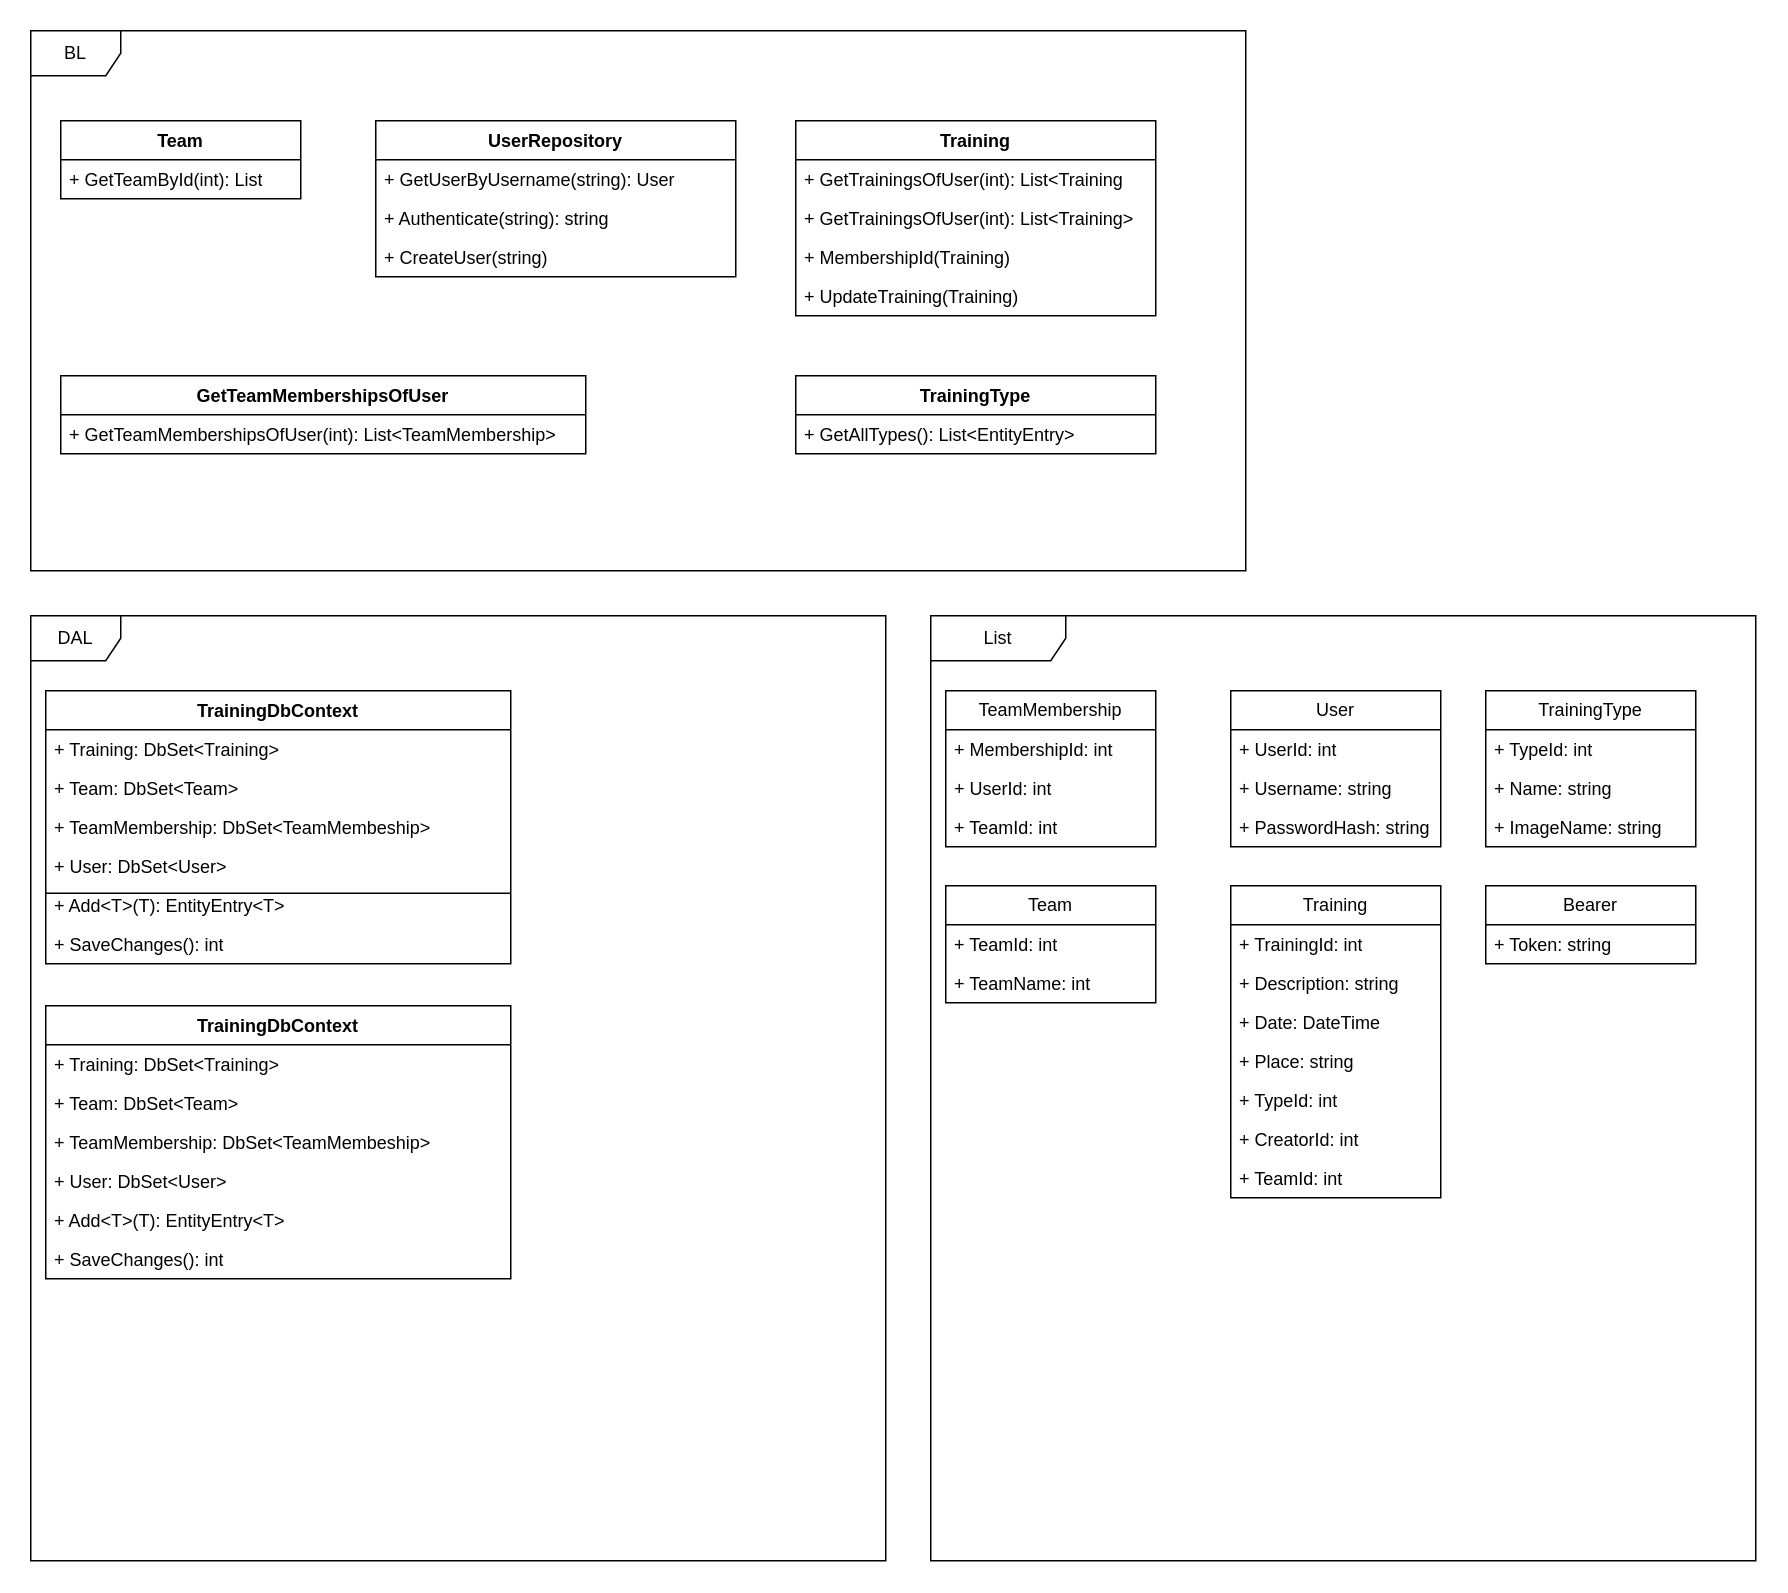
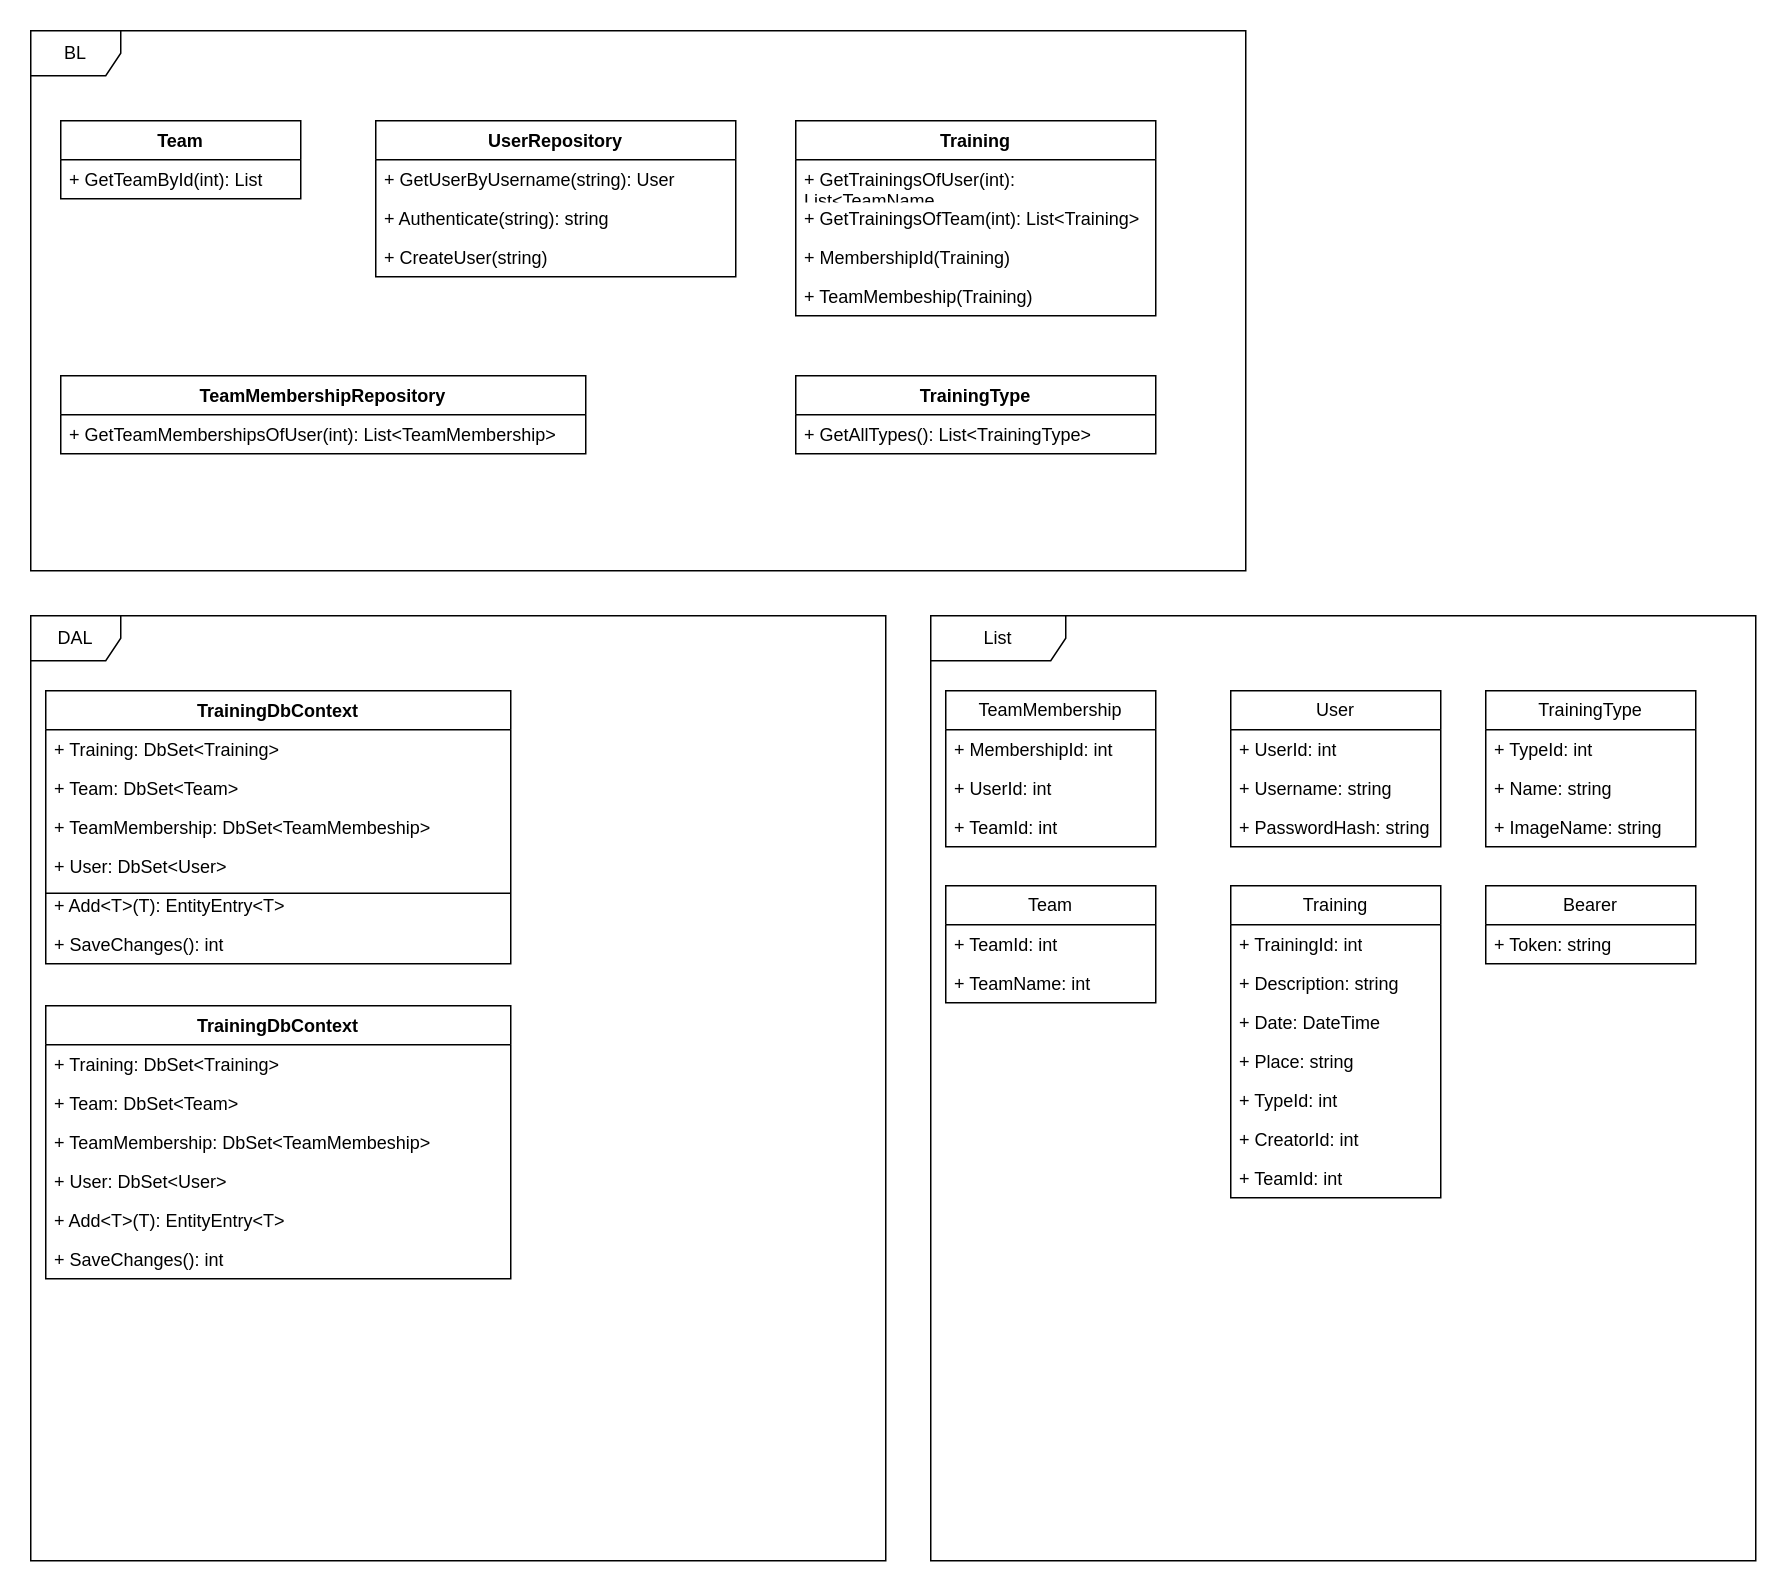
(977, 192) -> (977, 192)
(977, 231) -> (977, 231)
(924, 298) -> (921, 298)
(323, 397) -> (323, 397)
(960, 436) -> (962, 436)
